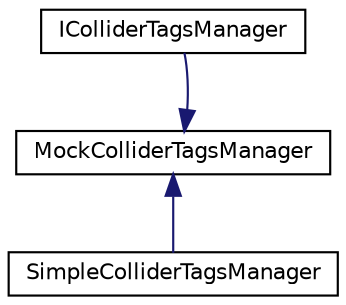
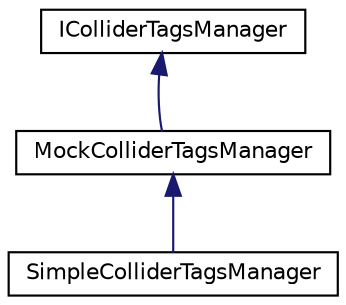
(188, 81) -> (159, 103)
